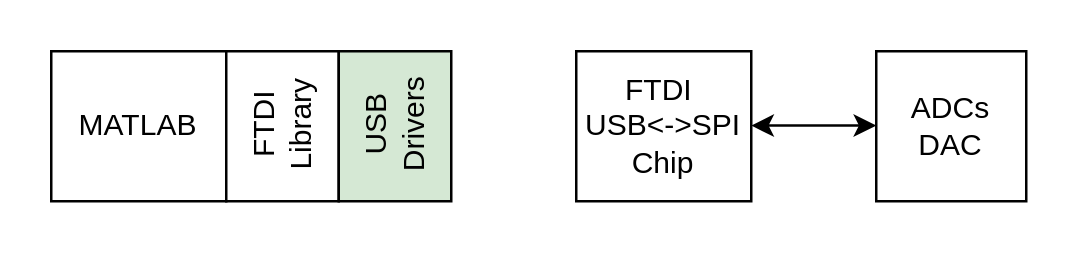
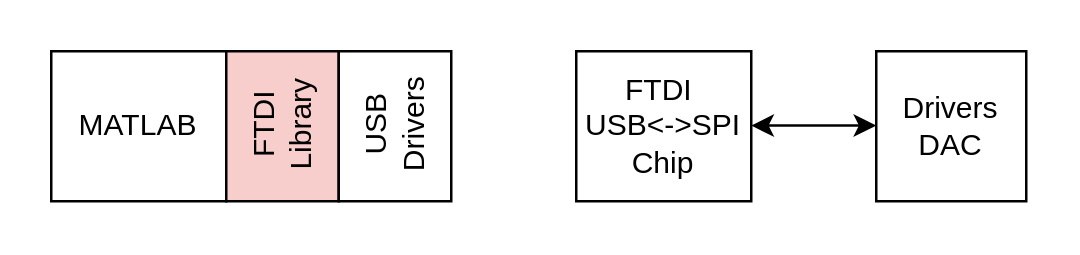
(283, 126) -> (283, 126)
(395, 126) -> (395, 126)
(951, 126) -> (951, 126)
